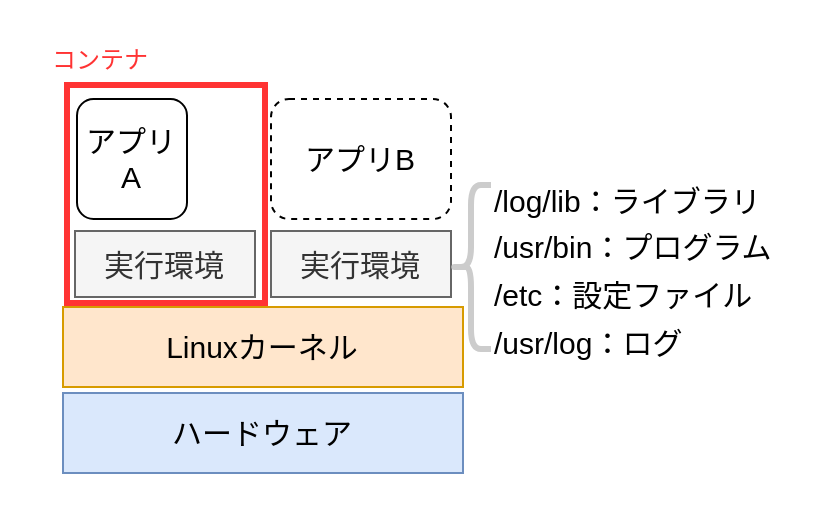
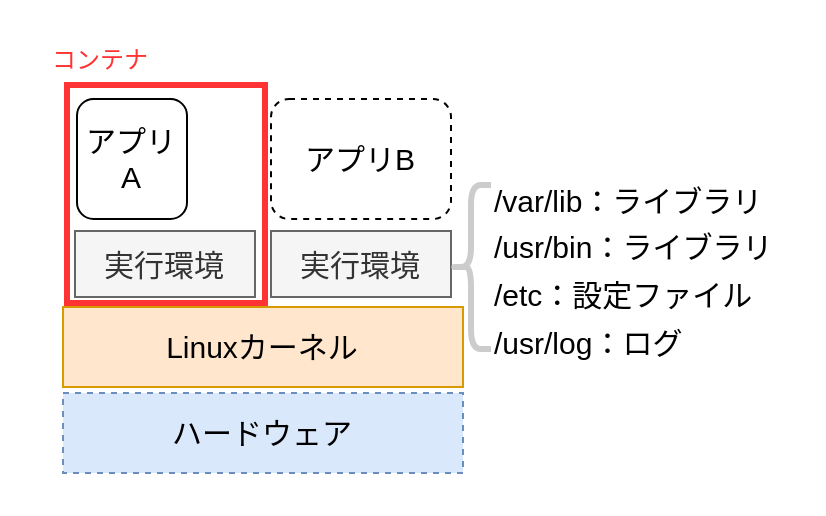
(639, 201) -> (639, 201)
(639, 247) -> (639, 247)
(263, 433) -> (263, 433)
